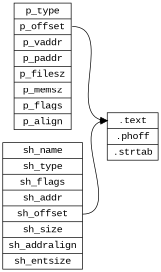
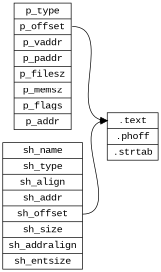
(43, 121) -> (43, 121)
(43, 182) -> (43, 182)
